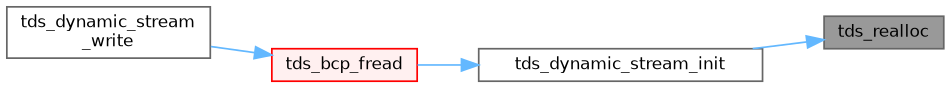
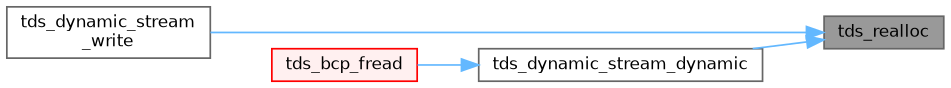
(233, 50) -> (508, 32)
(621, 65) -> (621, 65)
